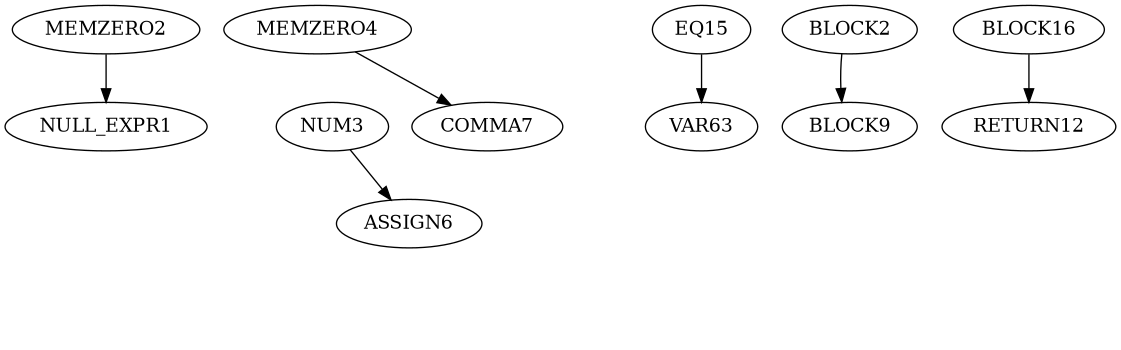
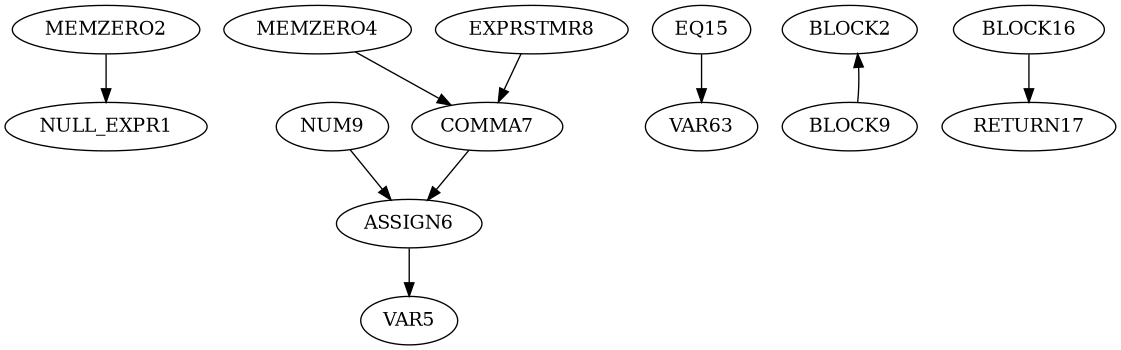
none -> (532, 30)
(841, 71) -> (859, 85)
(332, 127) -> (332, 127)
(1029, 127) -> (1029, 127)
none -> (453, 170)
none -> (409, 321)
